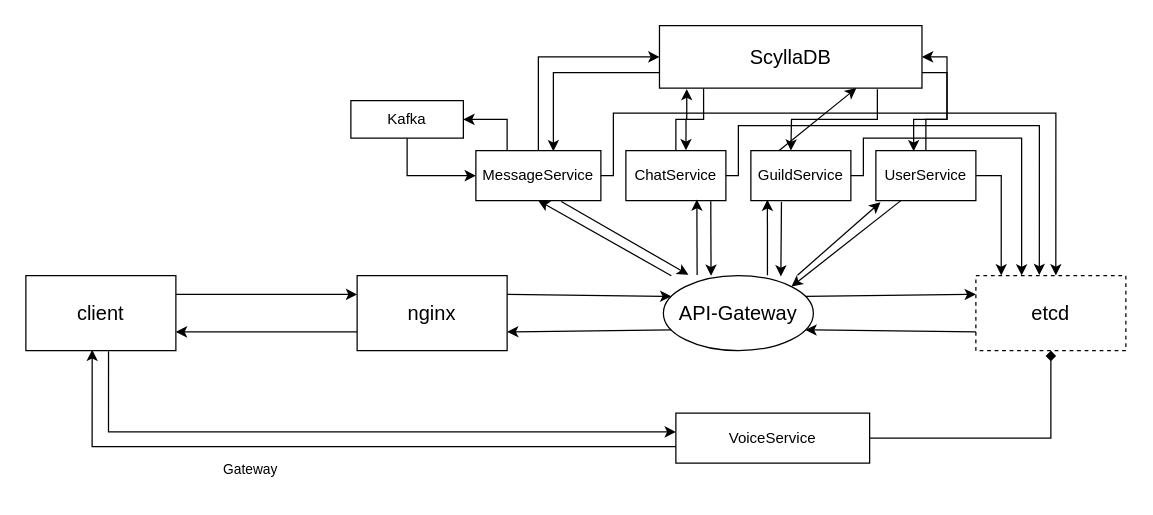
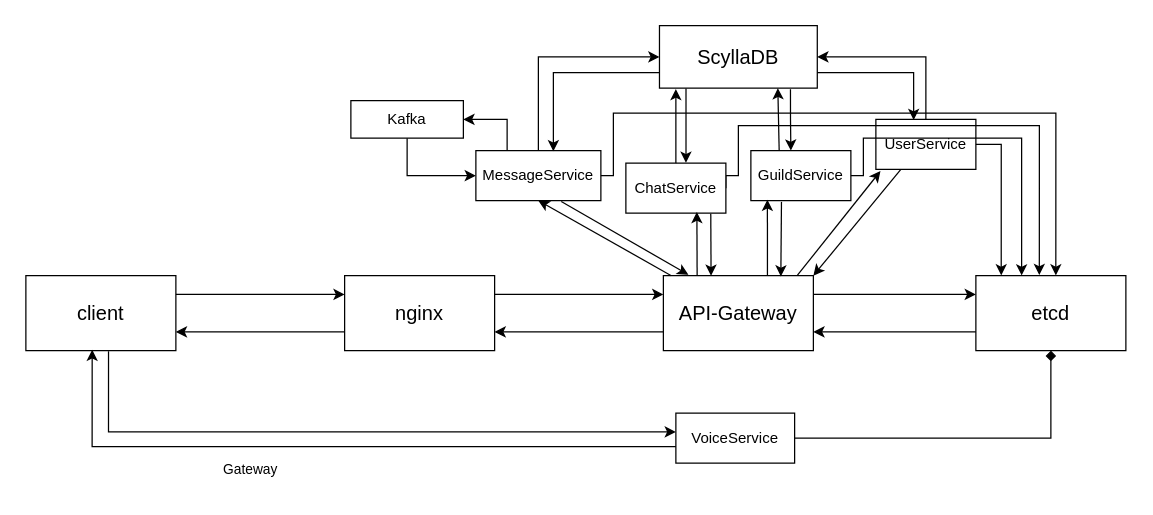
(790, 57) -> (738, 57)
(676, 176) -> (676, 188)
(926, 176) -> (926, 144)
(432, 313) -> (419, 313)
(738, 313) -> (738, 313)
(1051, 313) -> (1051, 313)
(773, 438) -> (735, 438)
